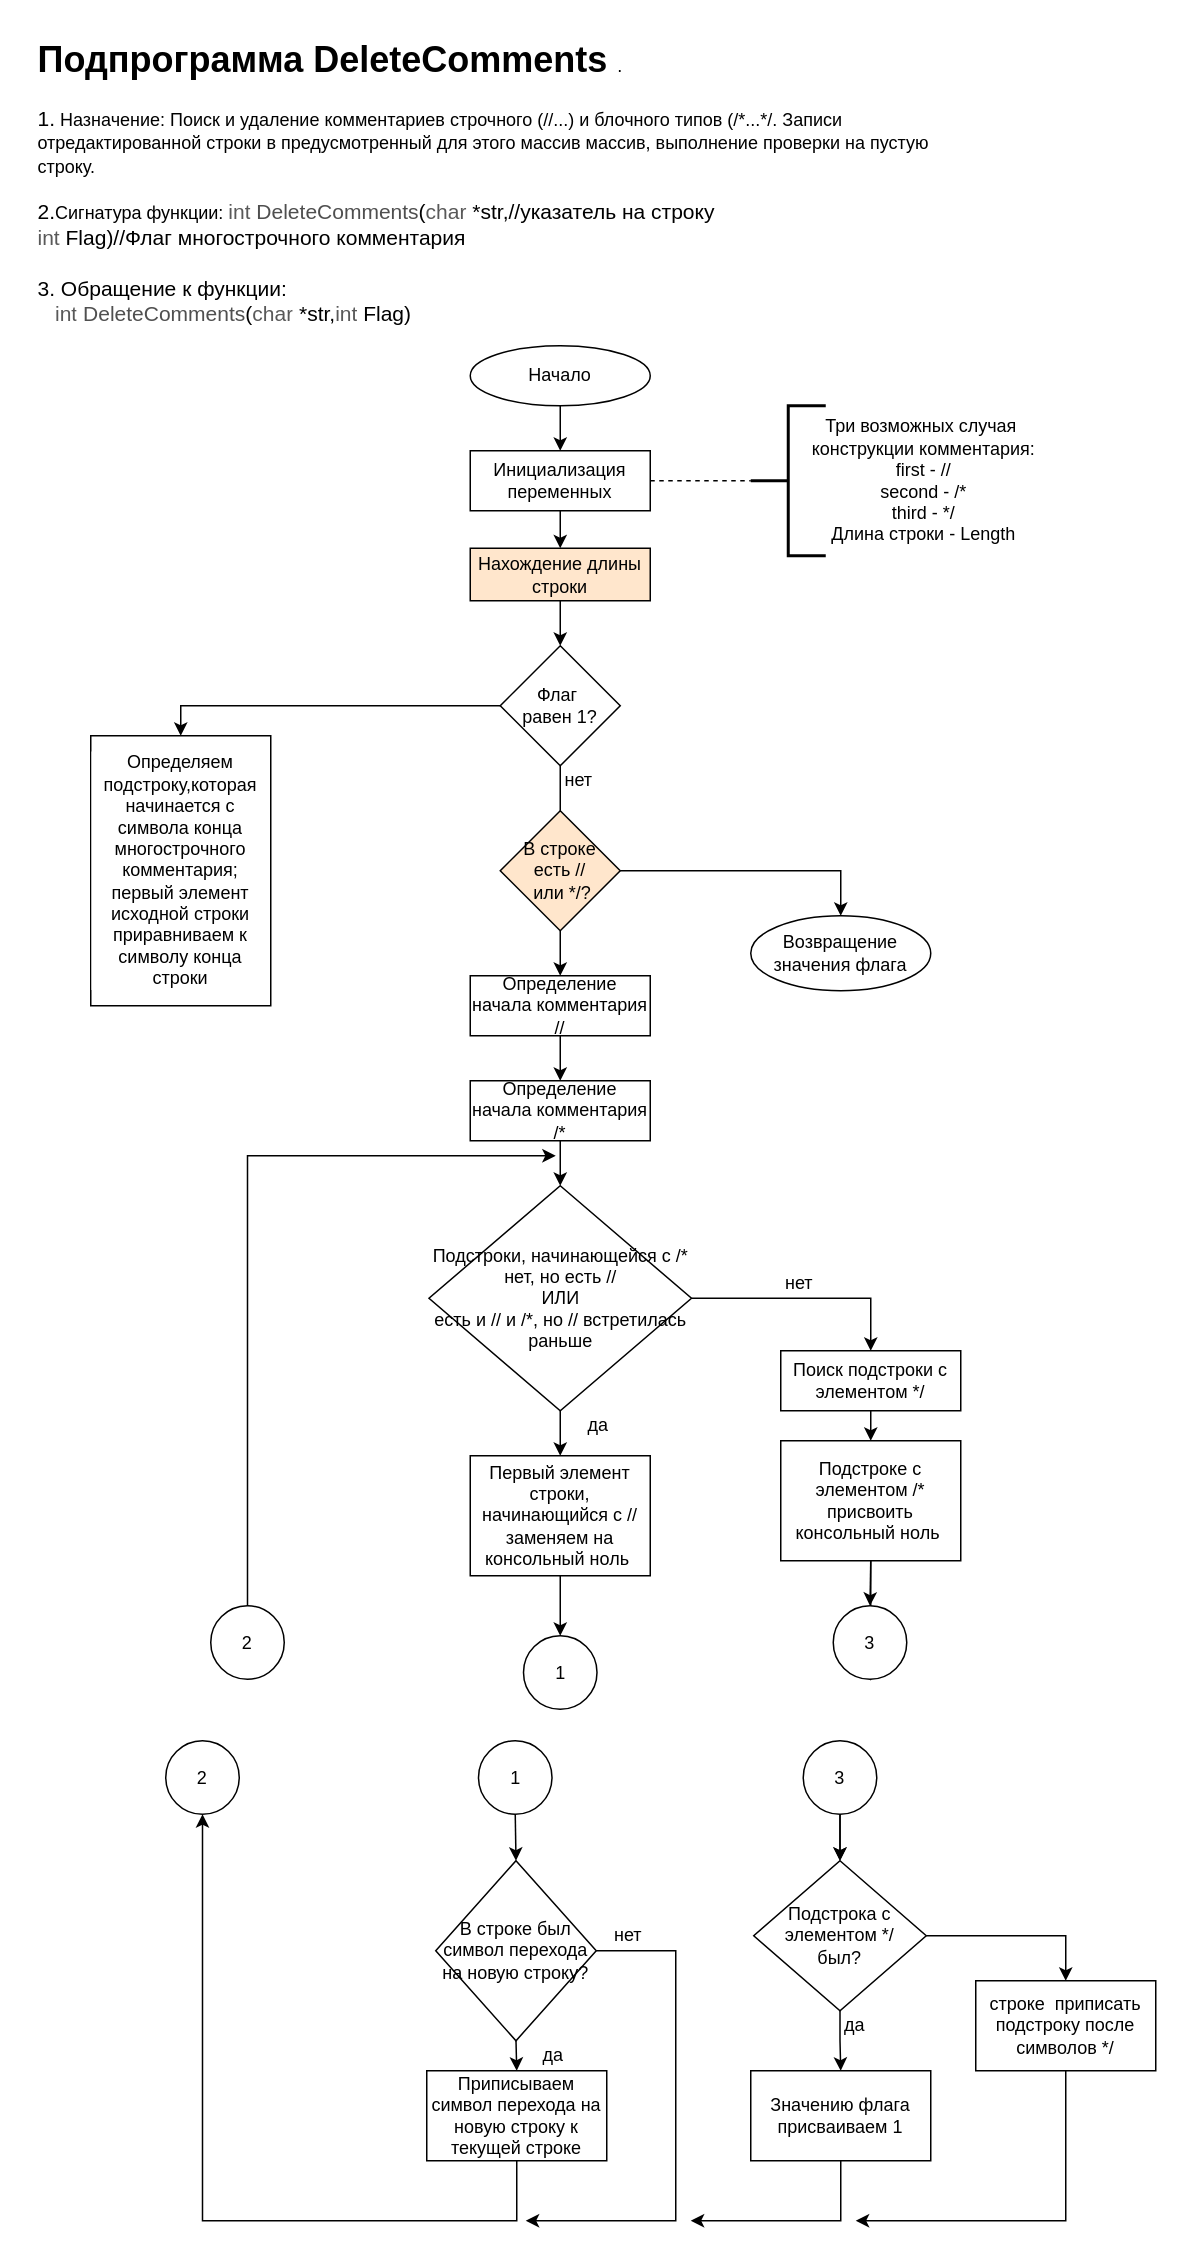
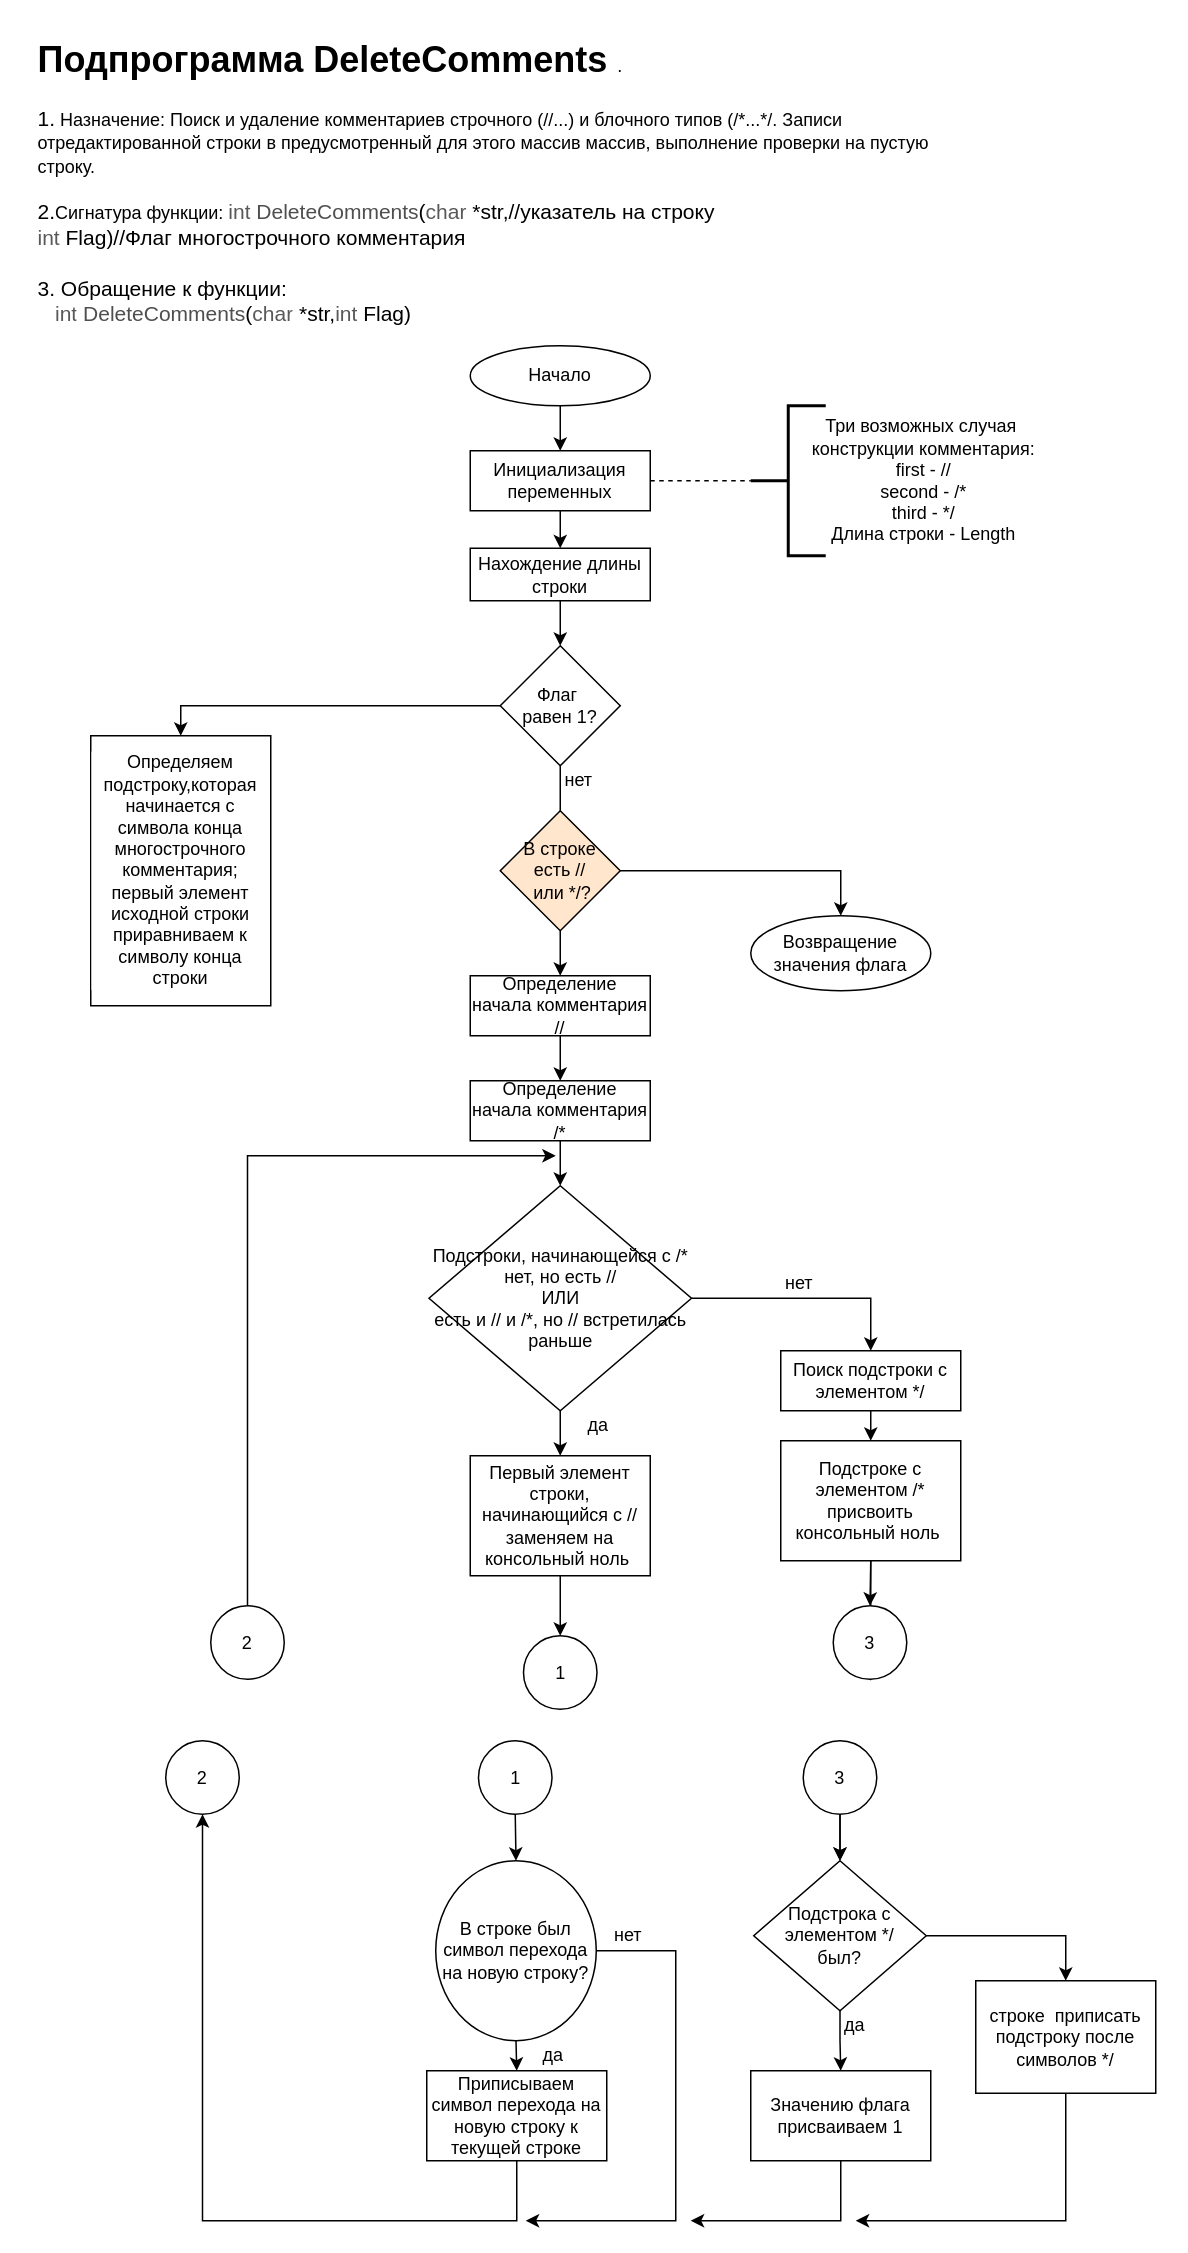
(560, 575) -> (560, 575)
(516, 1951) -> (516, 1951)
(1066, 2026) -> (1066, 2037)
